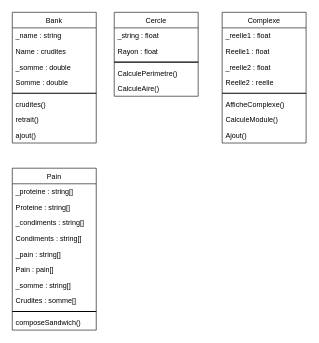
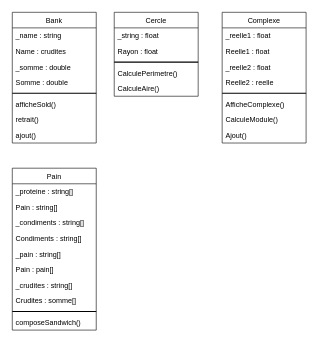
(35, 104) -> (40, 104)
(49, 208) -> (41, 208)
(46, 286) -> (51, 286)
